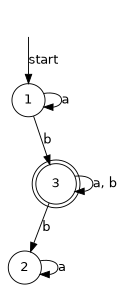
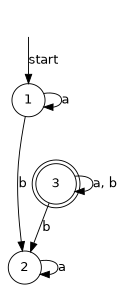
(40, 136) -> (18, 179)
